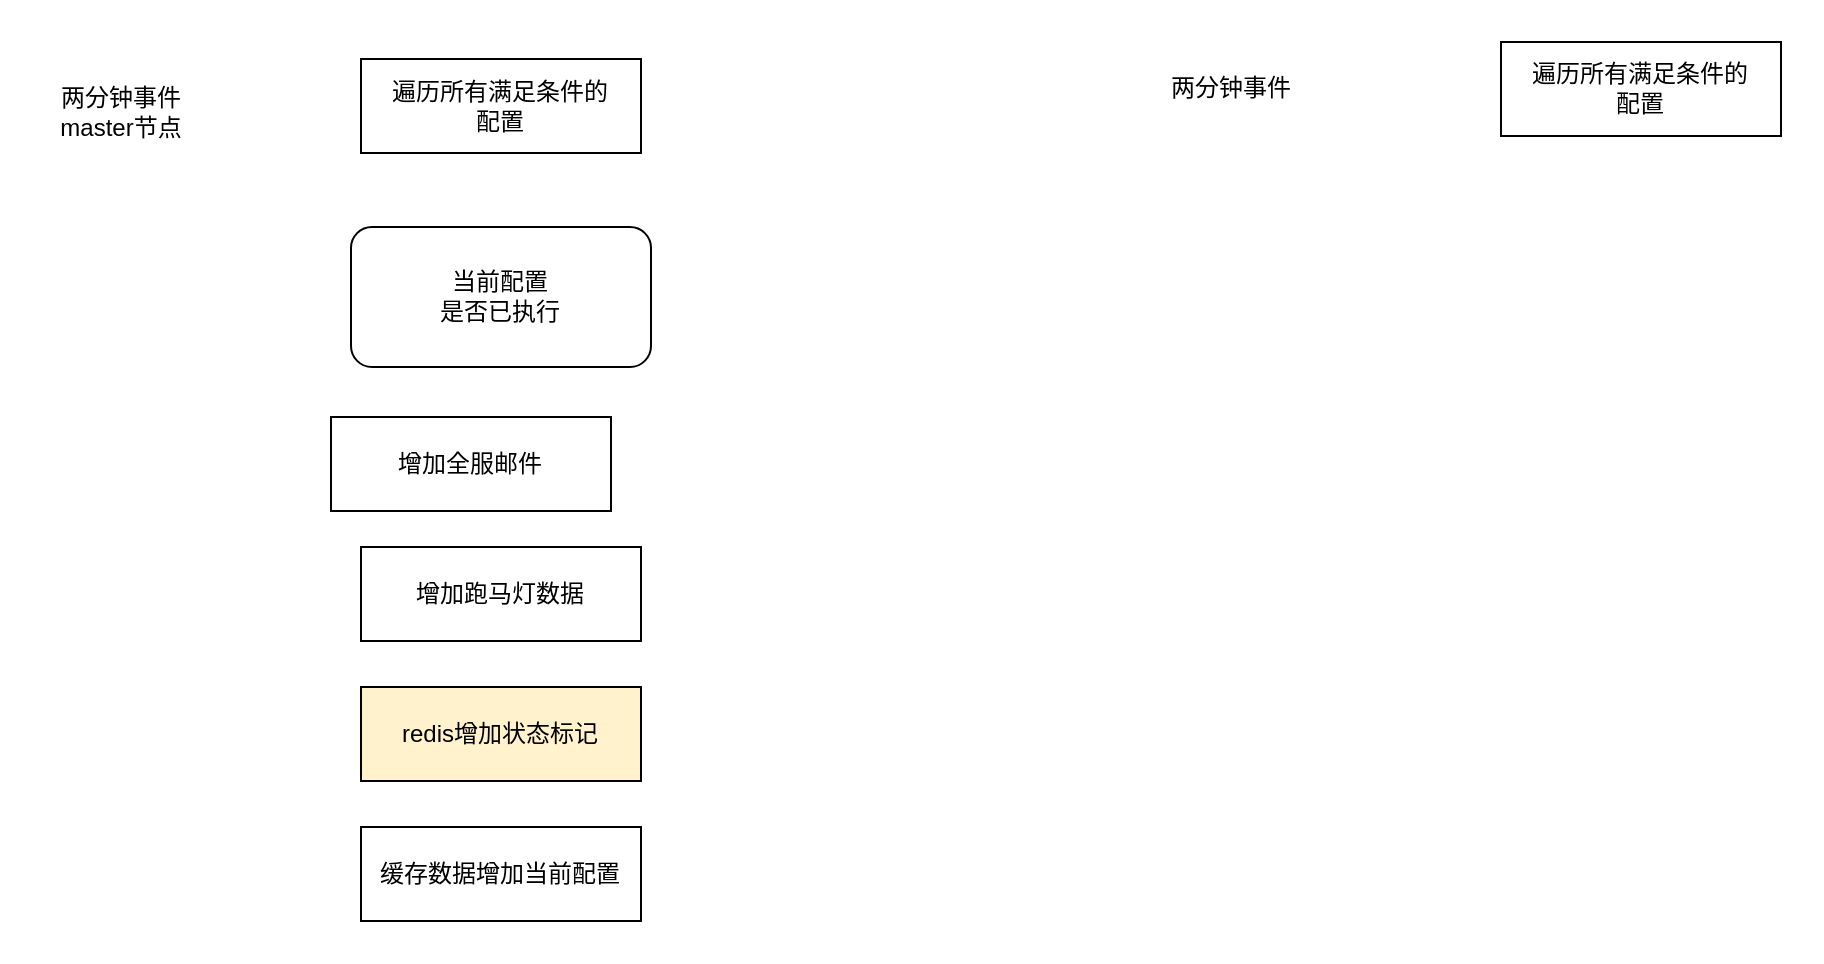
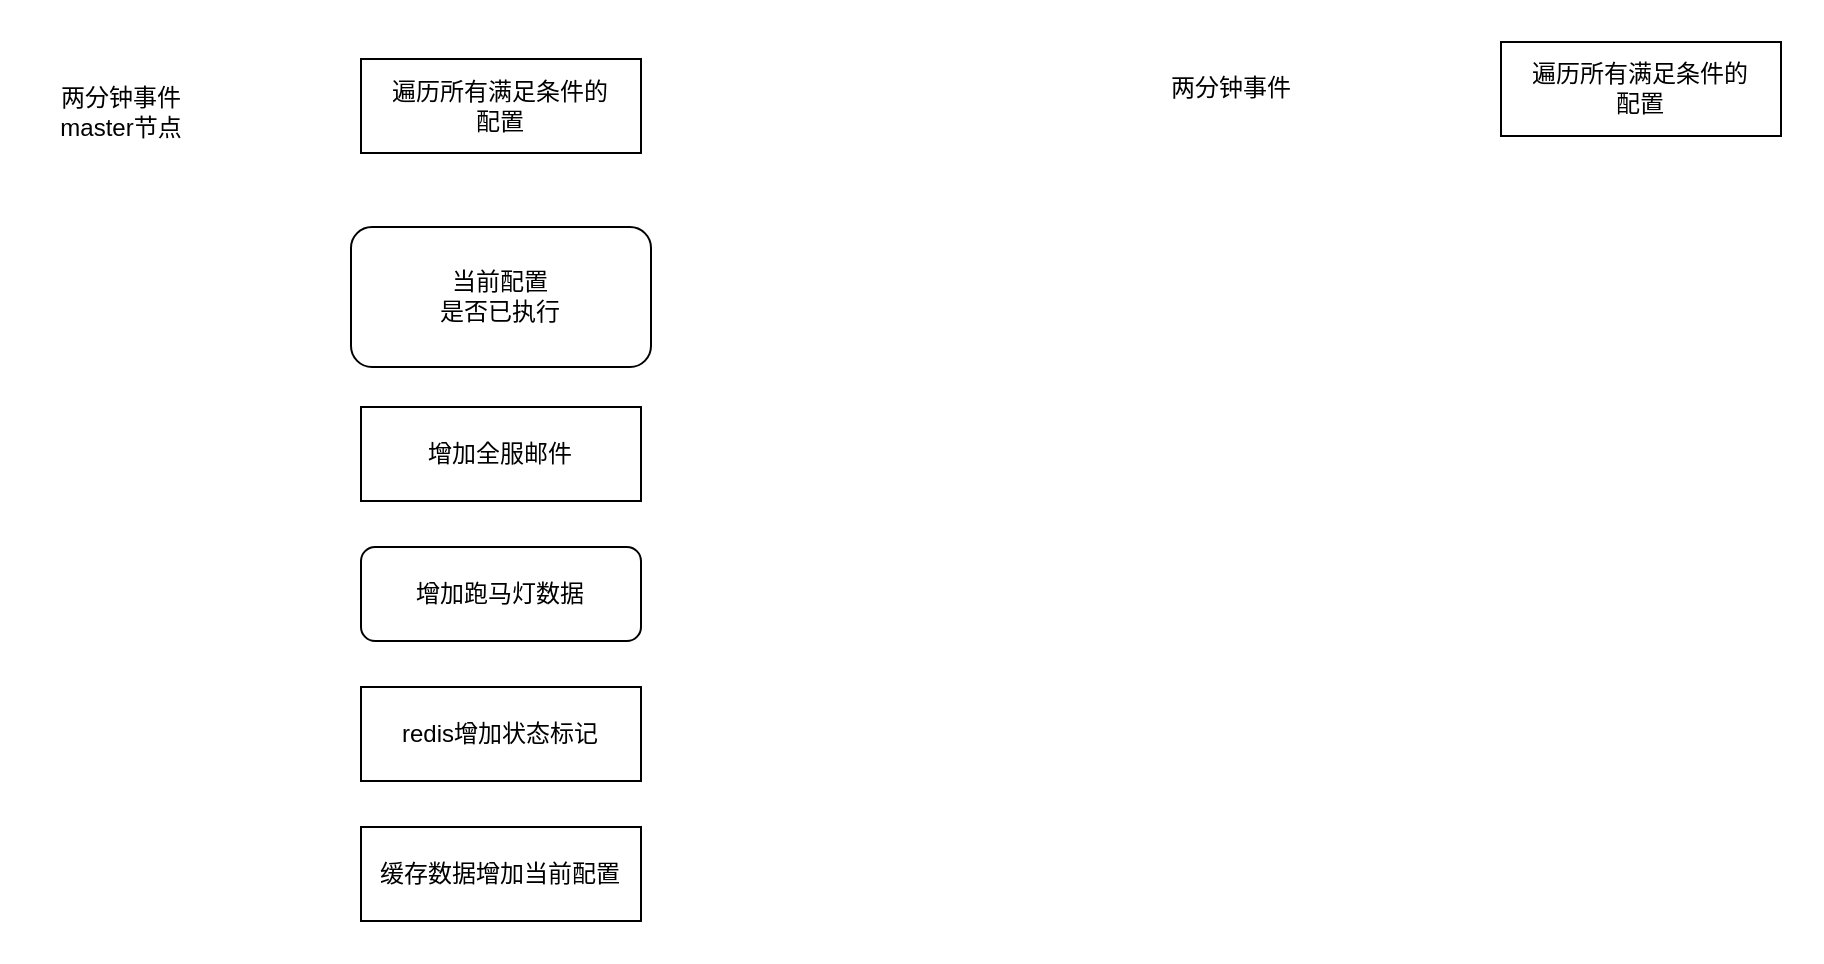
(471, 464) -> (501, 454)
(501, 594) -> (501, 594)
(501, 734) -> (501, 734)
